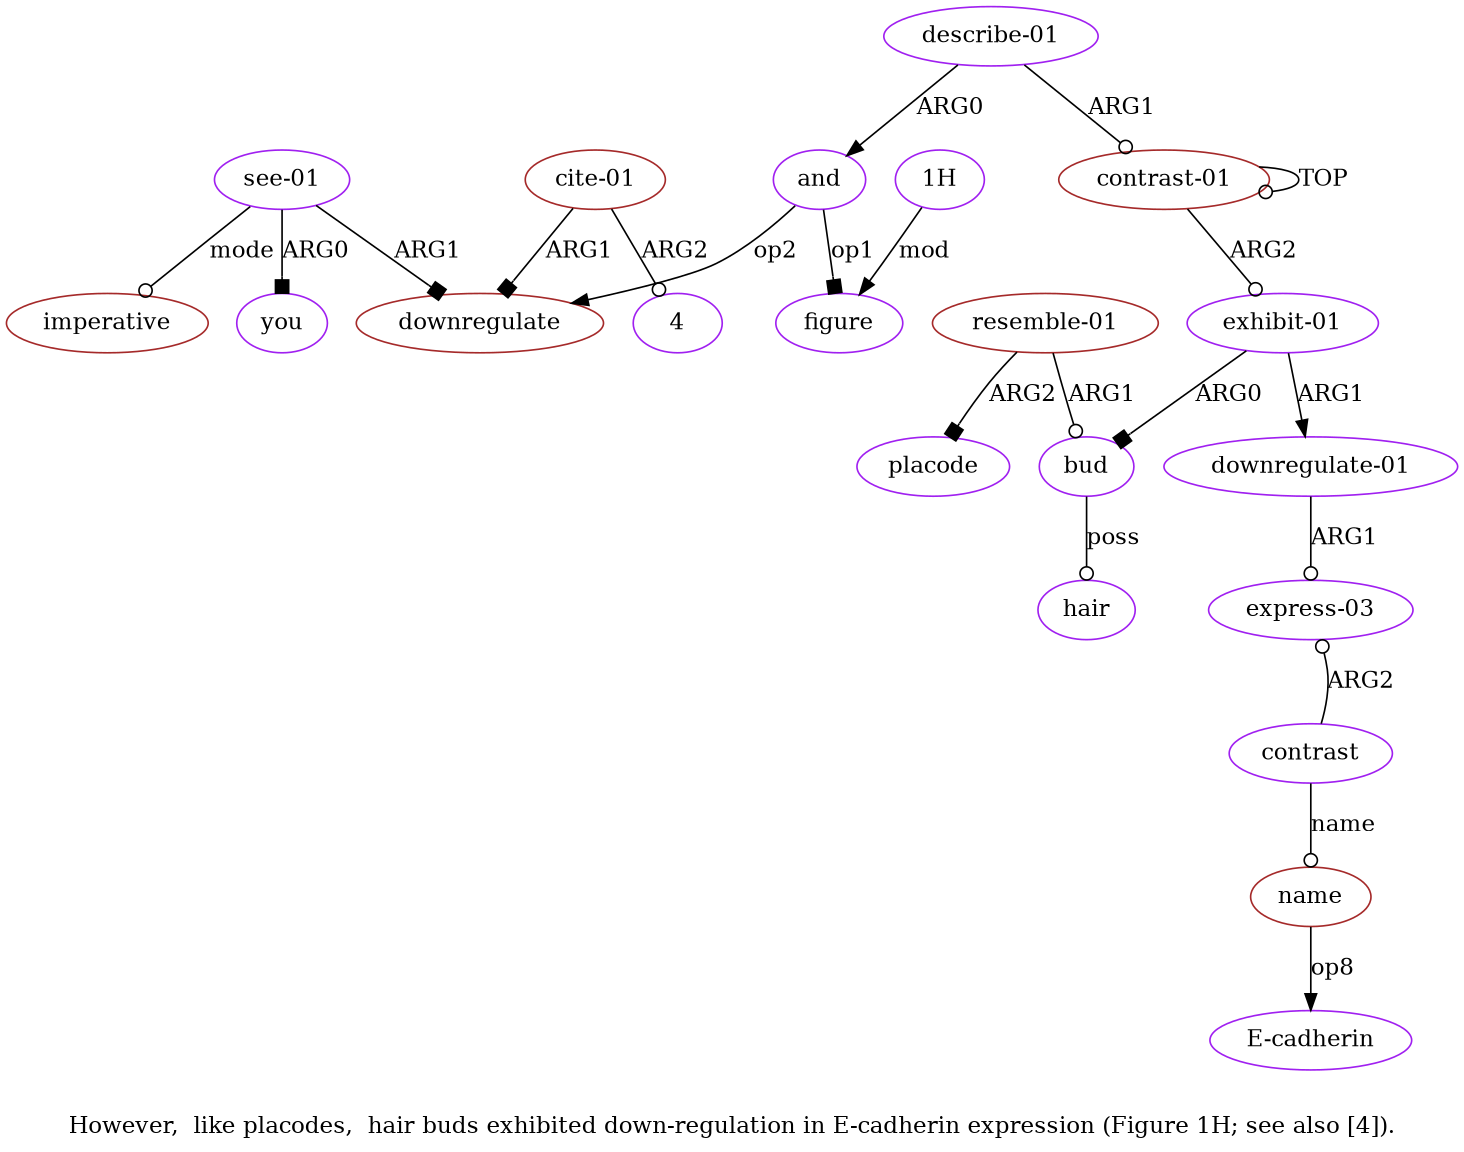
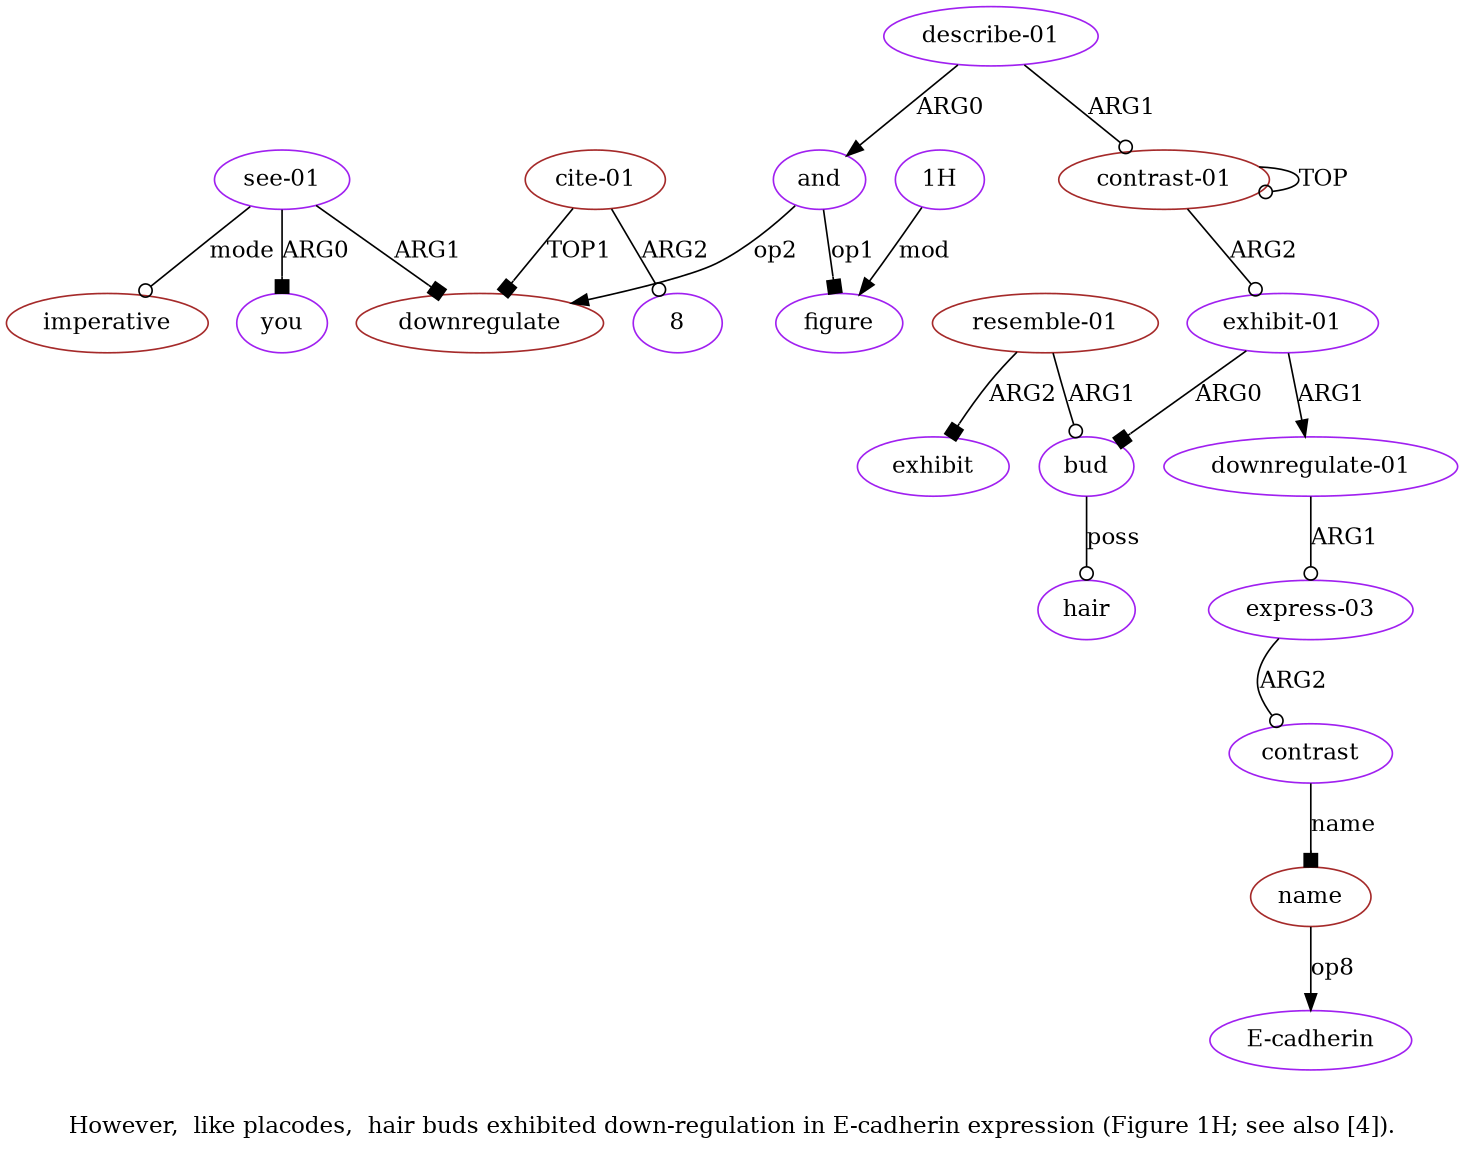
(580, 251) -> (580, 251)
(678, 323) -> (678, 323)
(933, 467) -> (933, 467)
(1328, 689) -> (1258, 676)
(1311, 818) -> (1311, 818)
